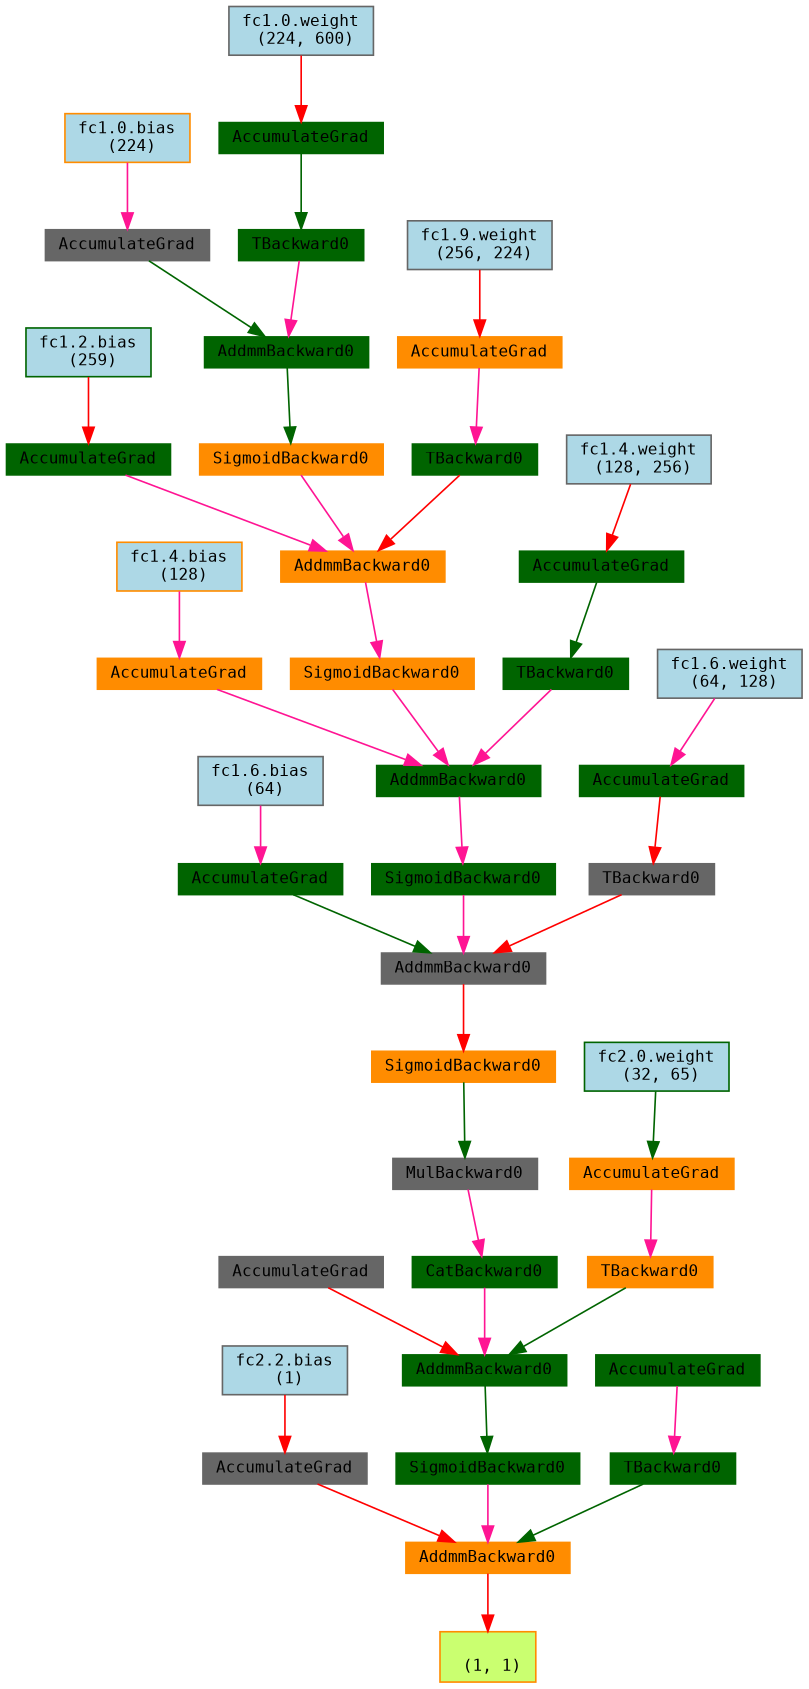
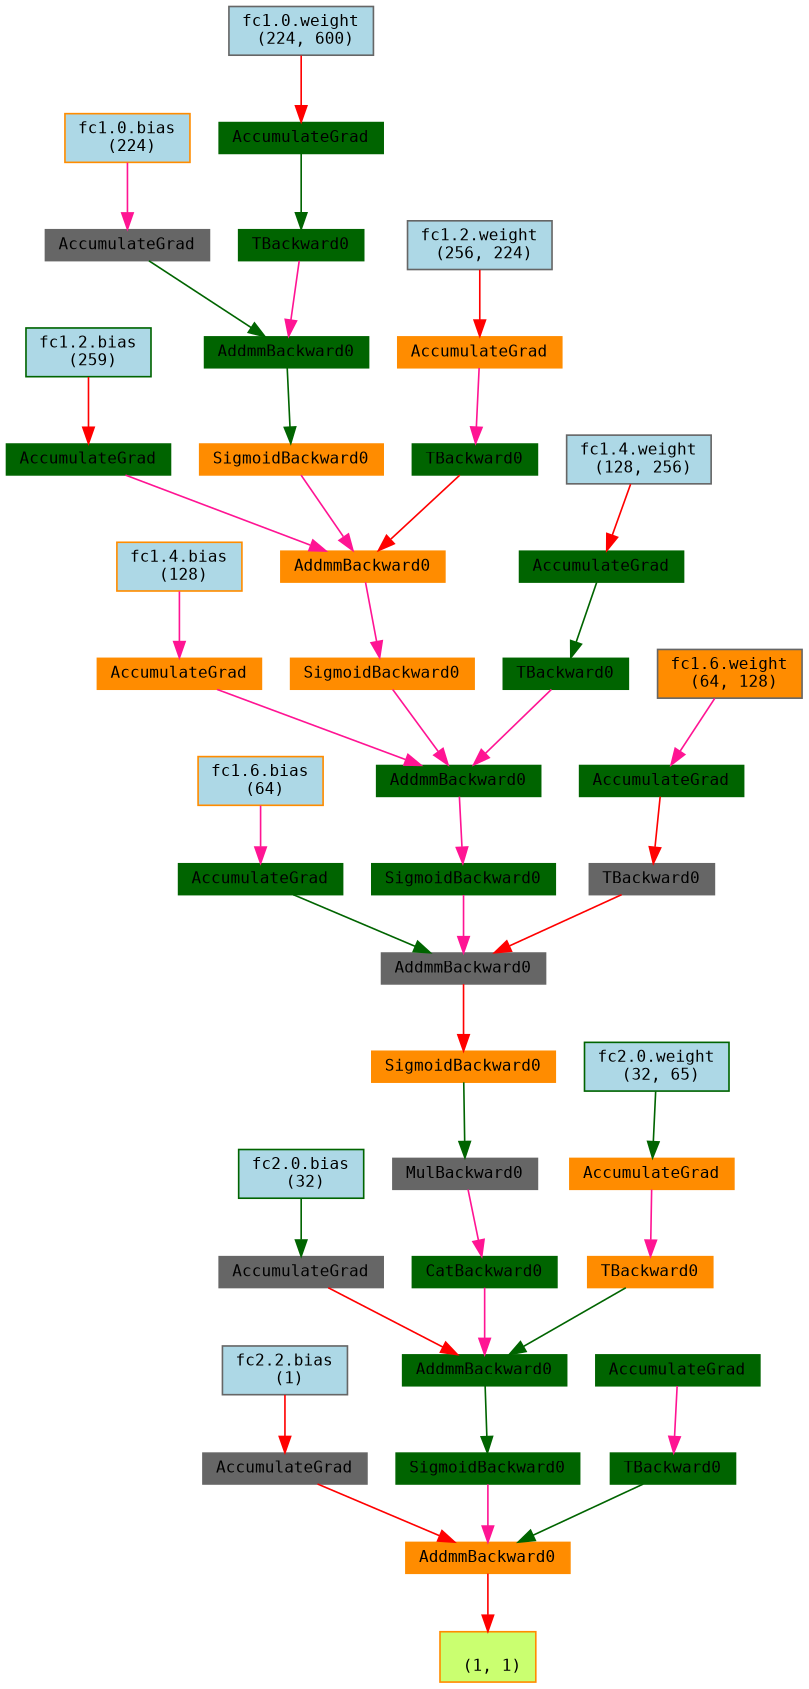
(480, 245) -> (480, 245)
(730, 674) -> (730, 674)
(261, 781) -> (261, 781)
none -> (301, 1174)
